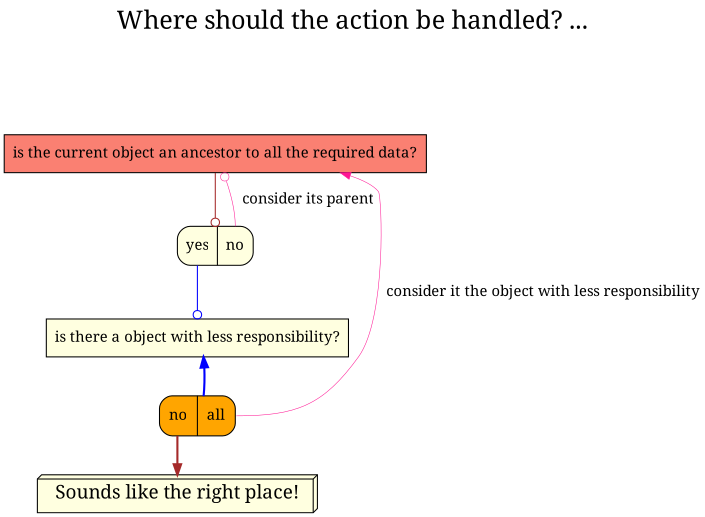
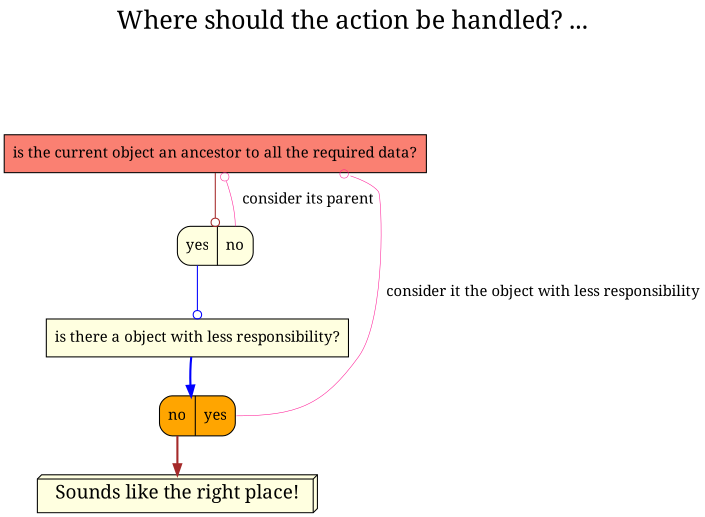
(370, 330) -> (370, 330)
(204, 382) -> (190, 371)
(216, 415) -> (215, 415)
